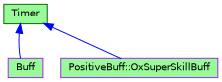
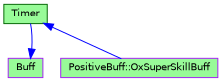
(19, 46) -> (32, 36)
